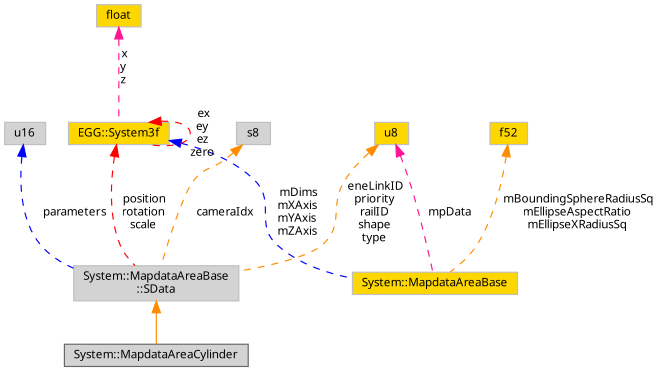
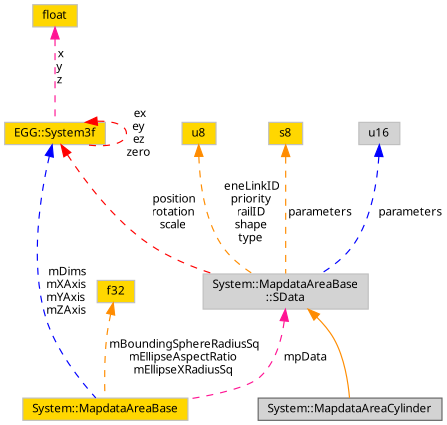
(253, 133) -> (286, 133)
(509, 133) -> (116, 292)
(224, 213) -> (319, 213)
(419, 213) -> (254, 381)
